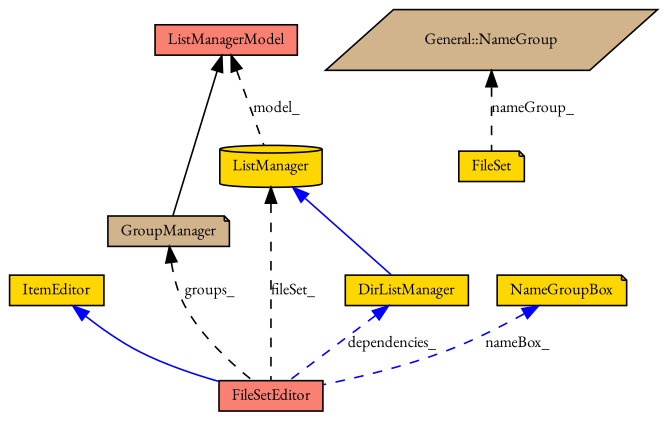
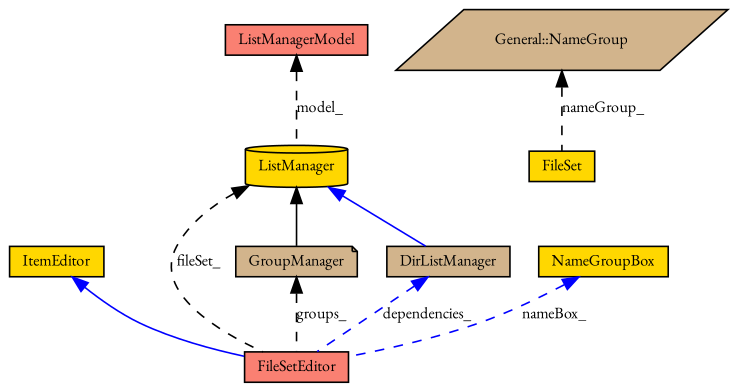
(195, 144) -> (297, 225)
(492, 166) -> (562, 166)
(407, 290) -> (448, 262)
(562, 290) -> (603, 262)
